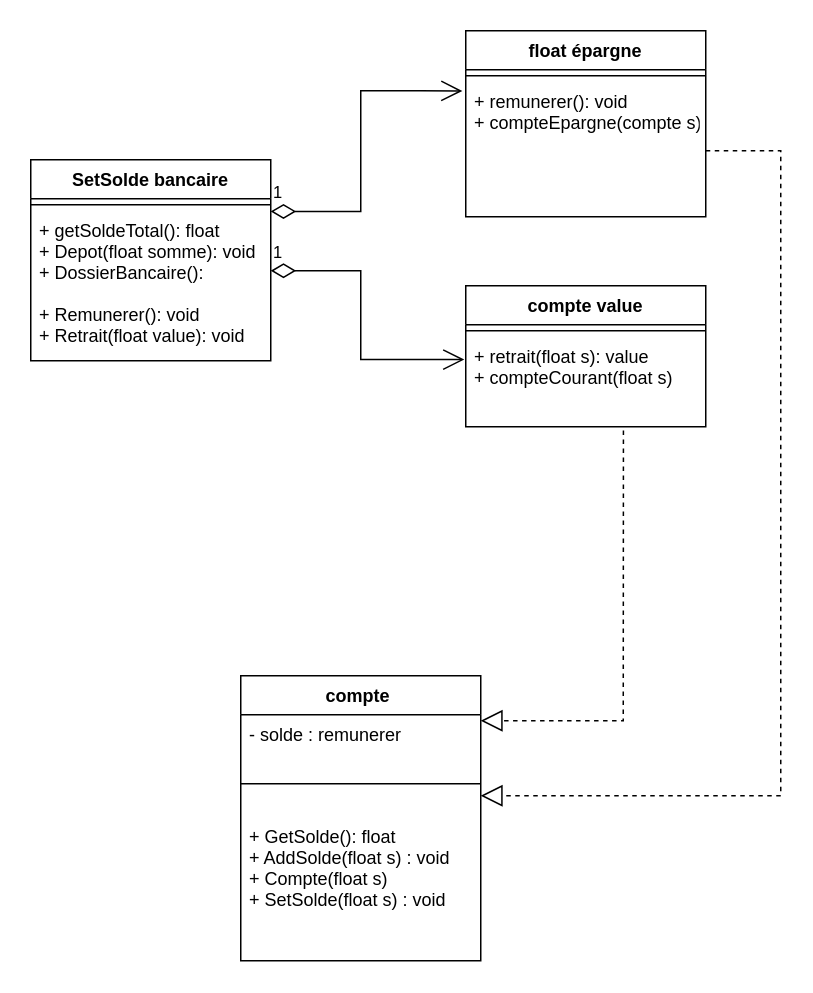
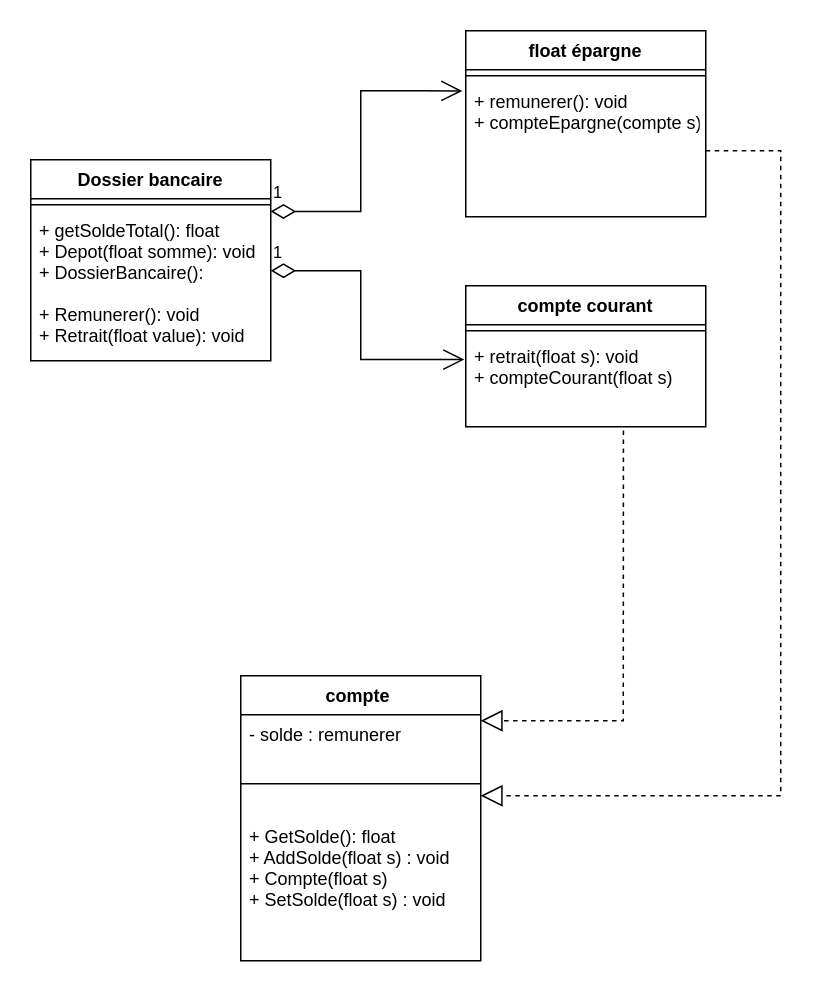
(150, 180) -> (150, 180)
(585, 306) -> (585, 306)
(584, 357) -> (579, 357)
